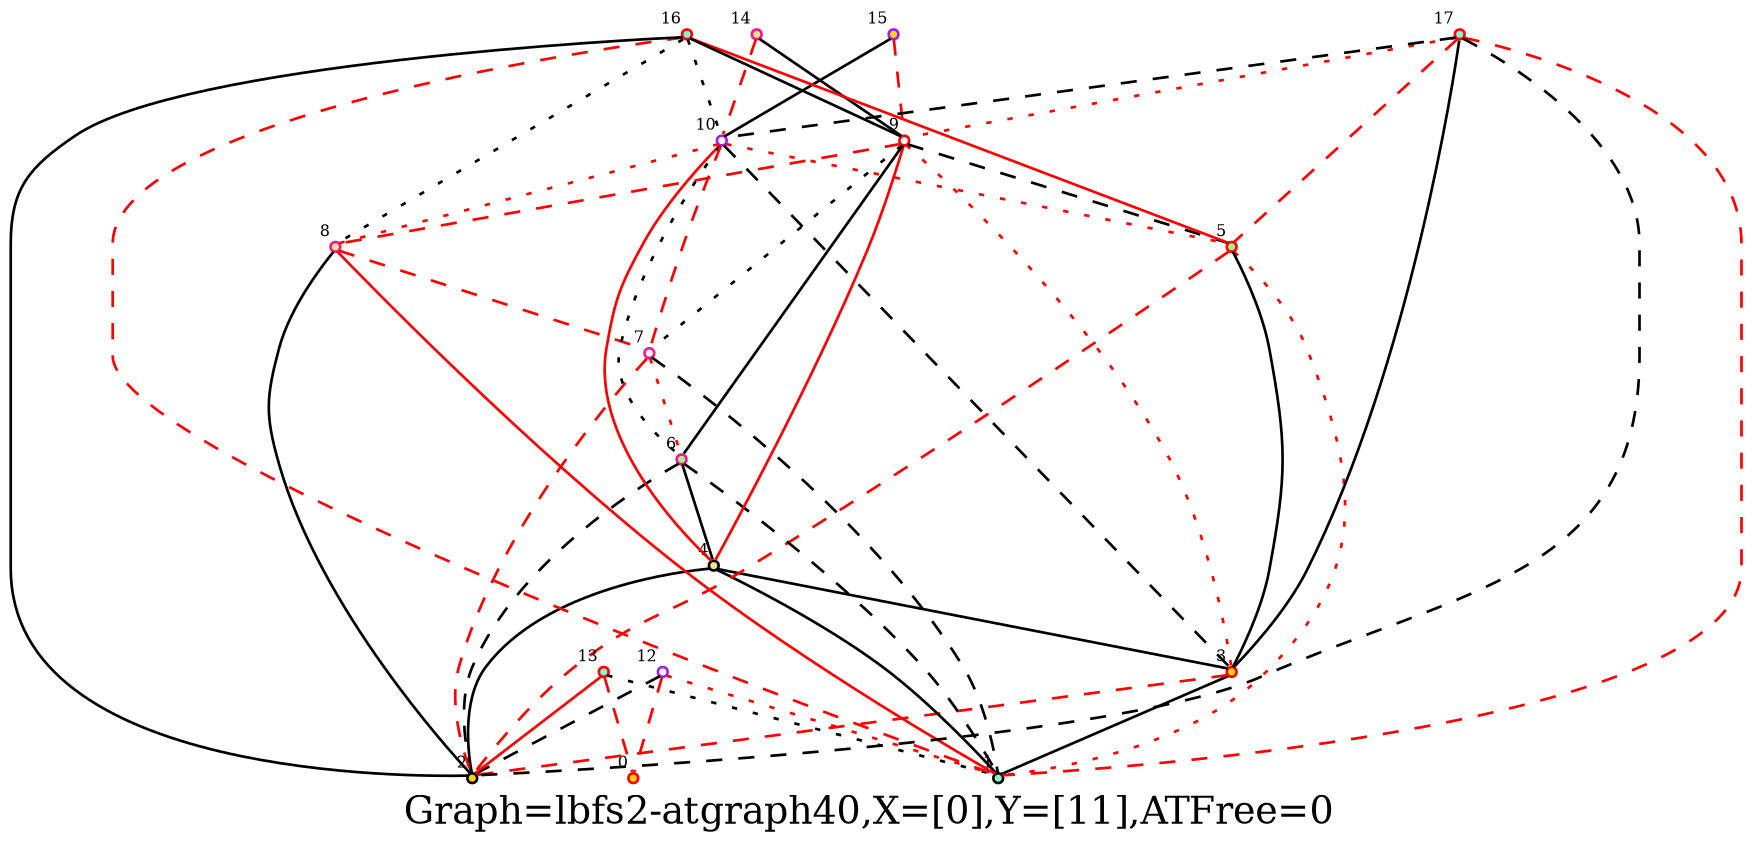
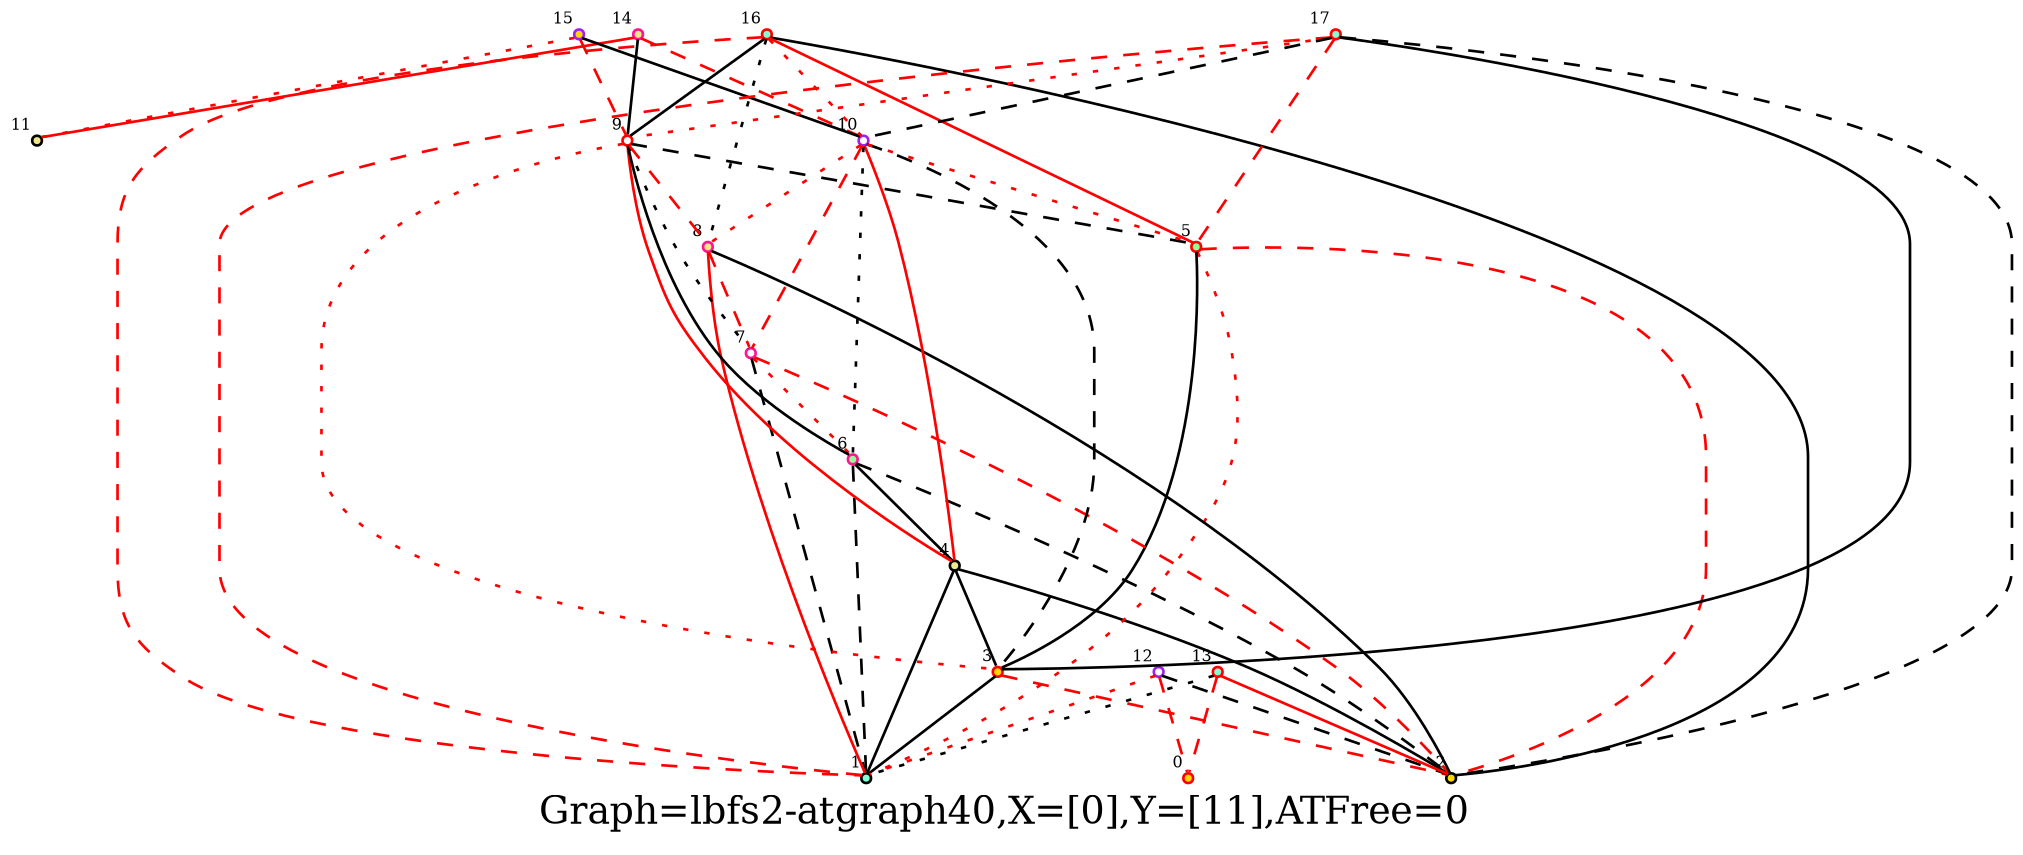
(704, 87) -> (802, 73)
none -> (37, 141)
